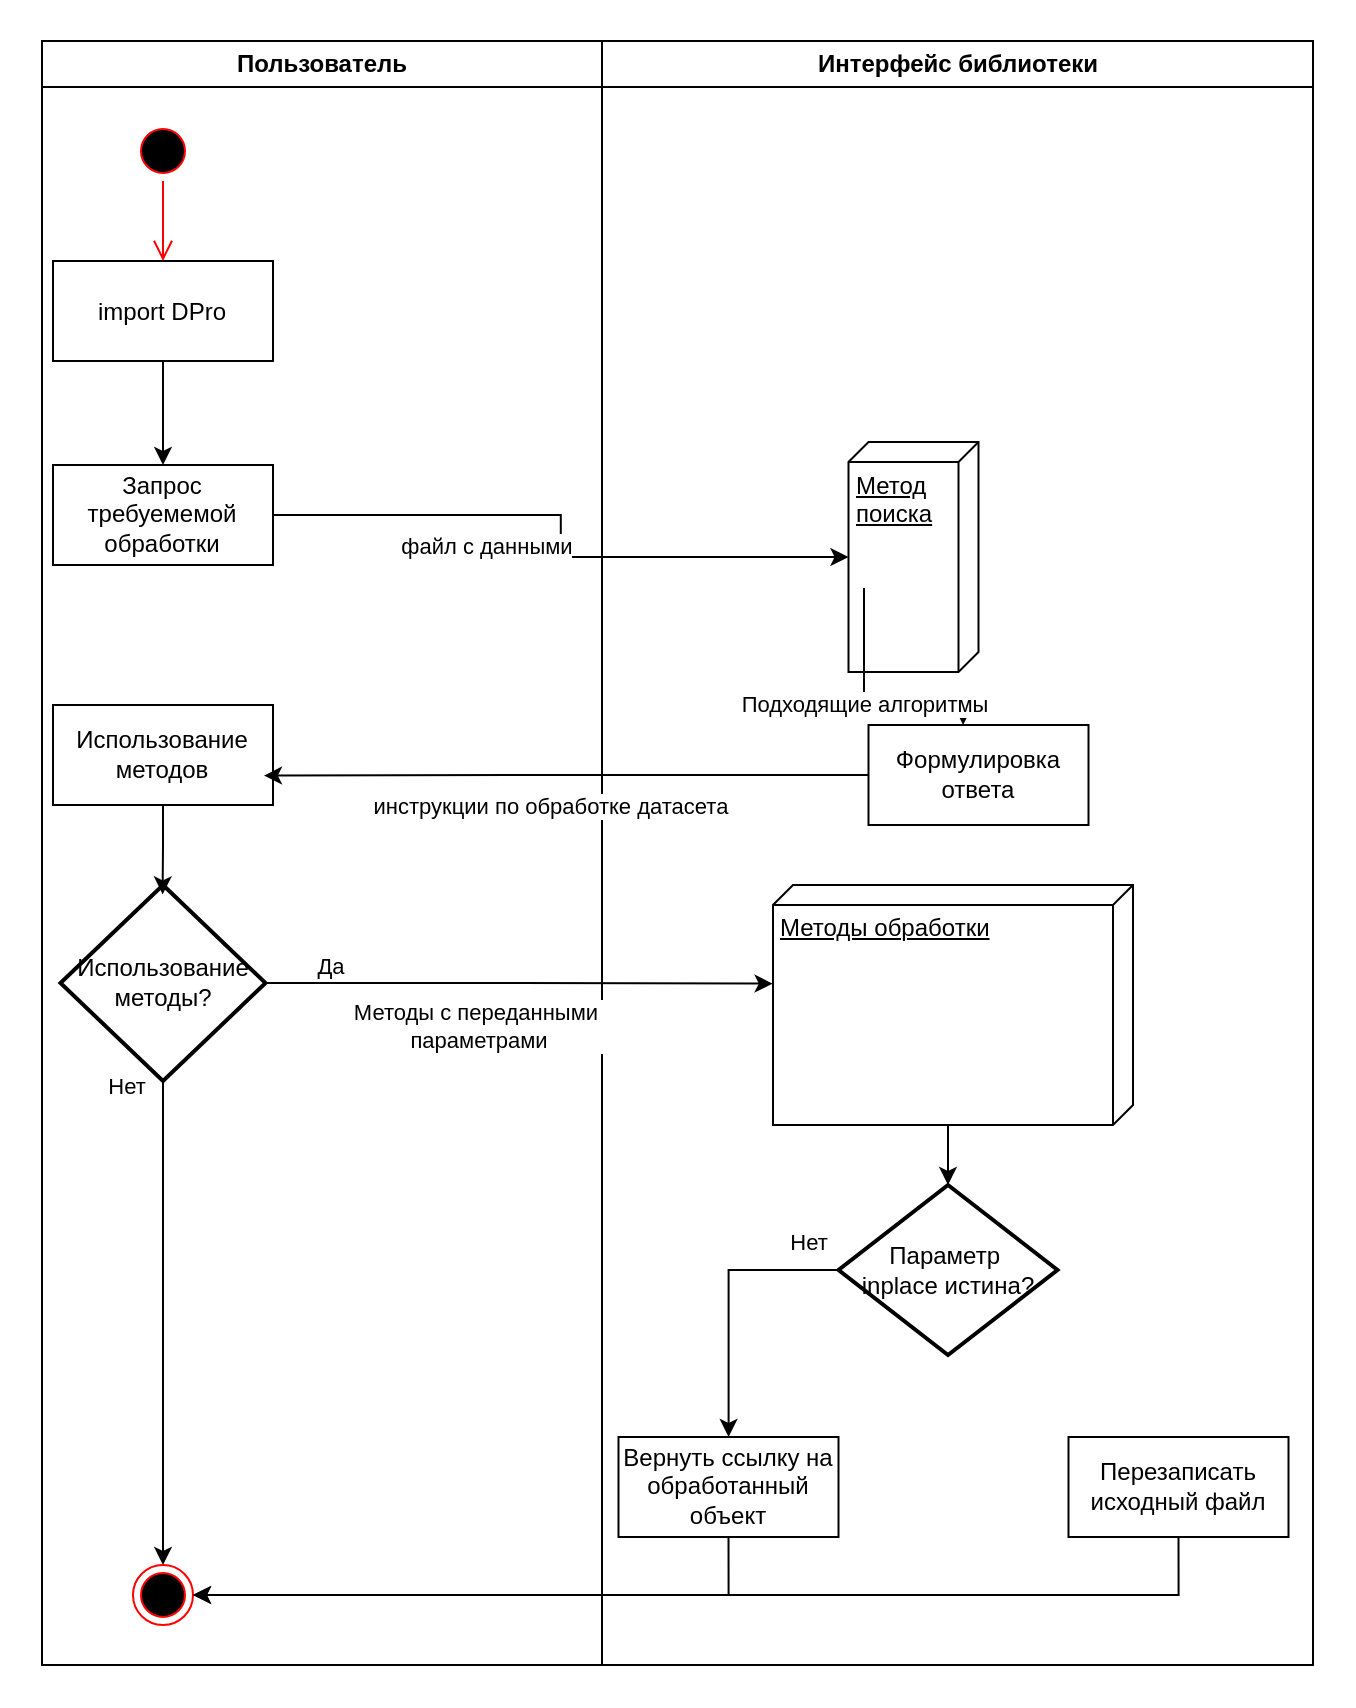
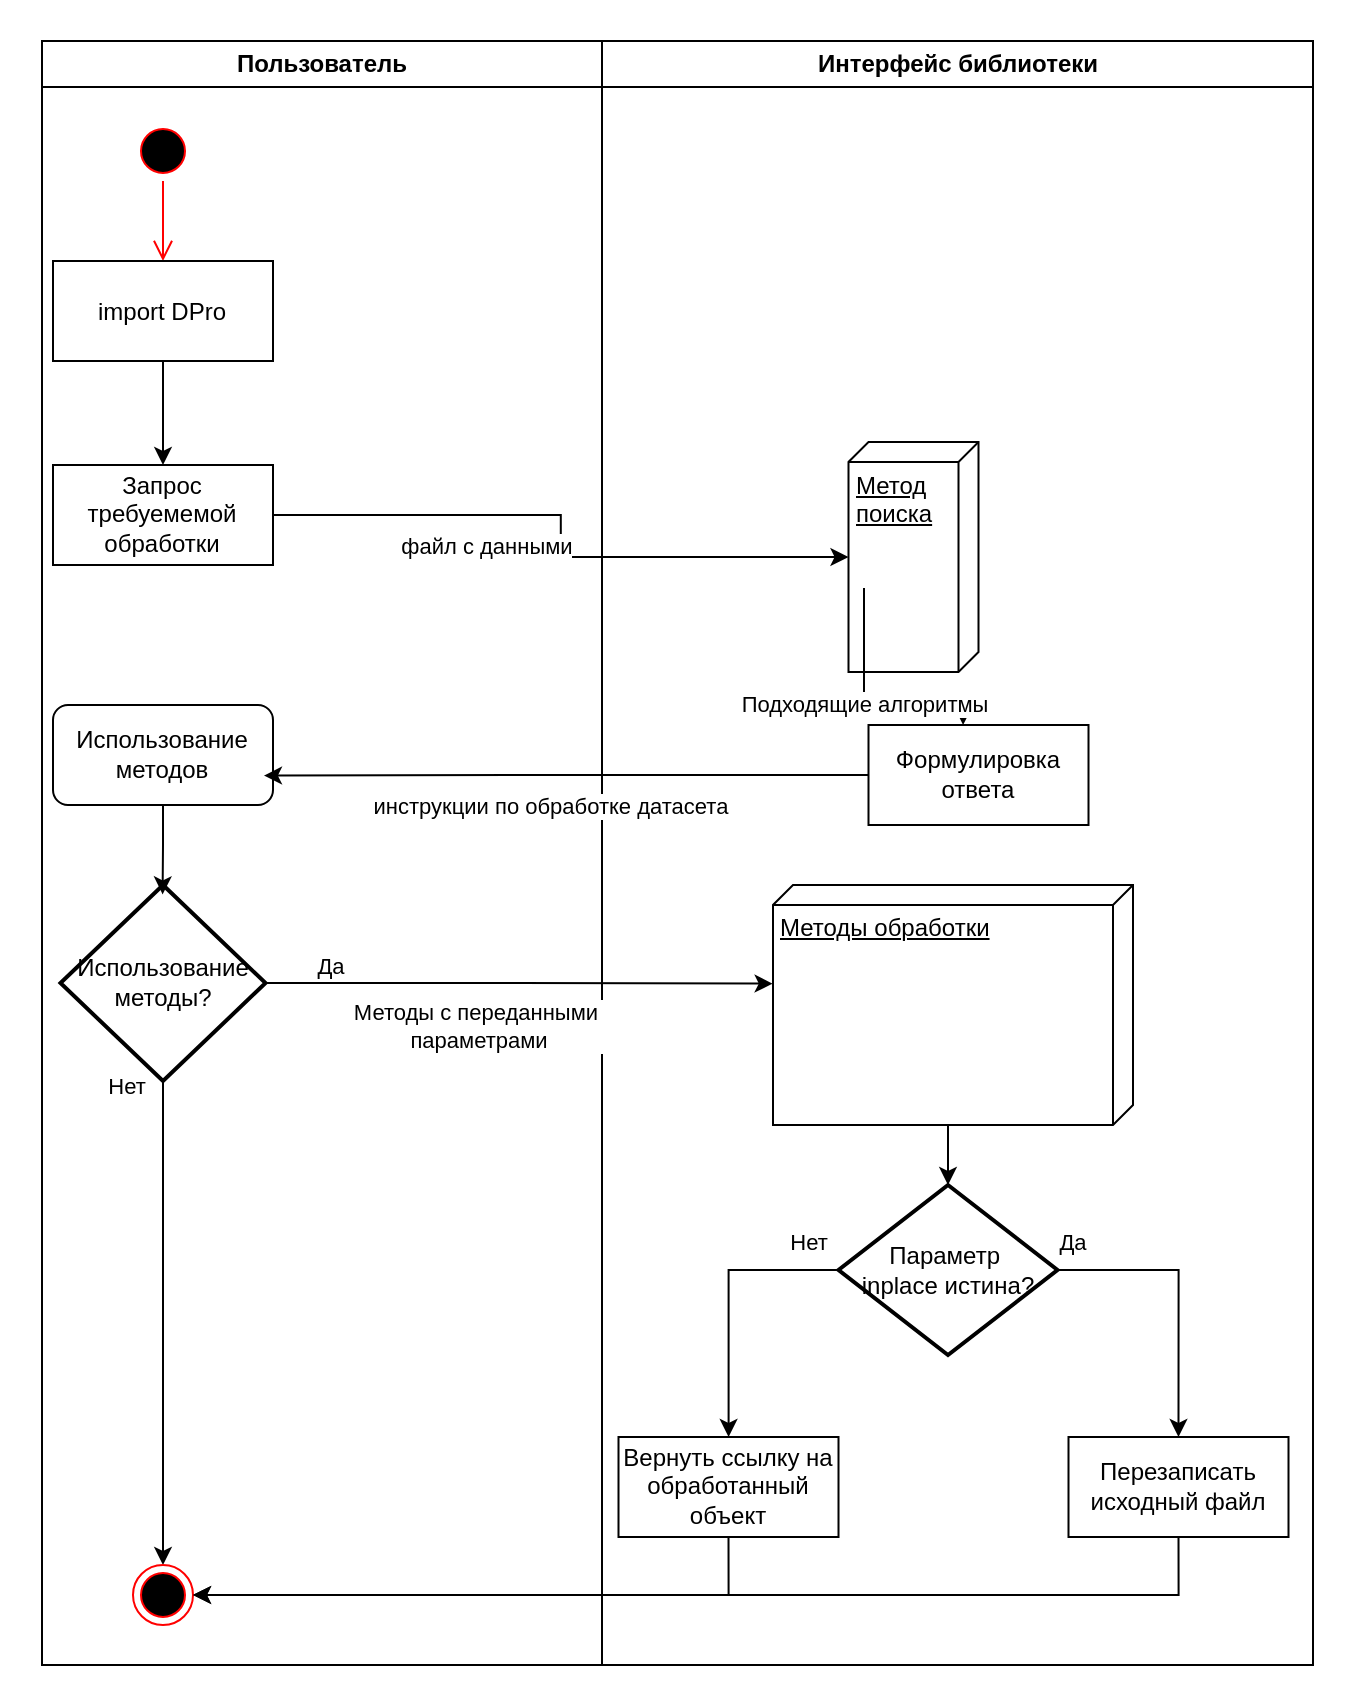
(163, 755) -> (163, 755)
none -> (1179, 1286)
